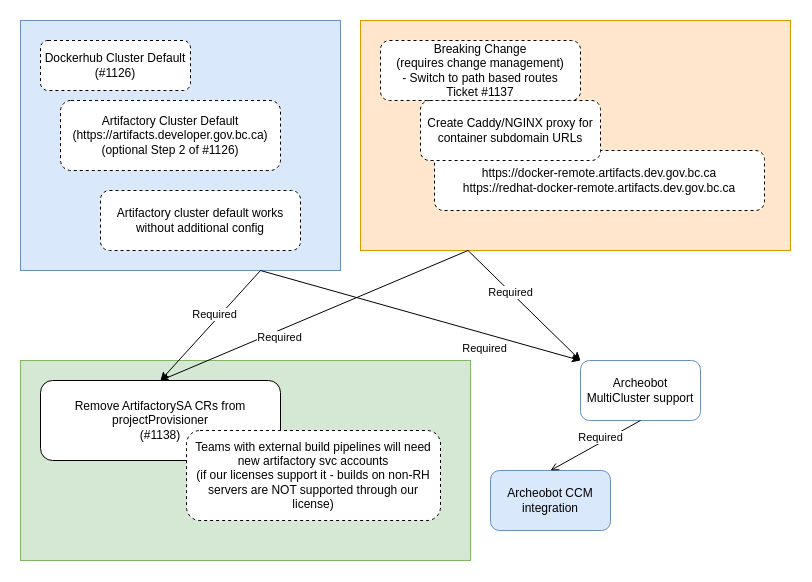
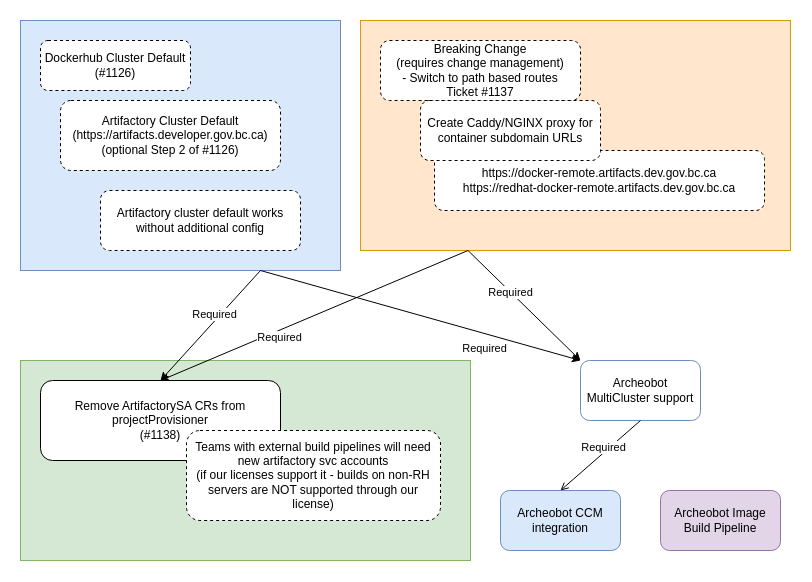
(551, 501) -> (561, 521)
none -> (721, 521)
